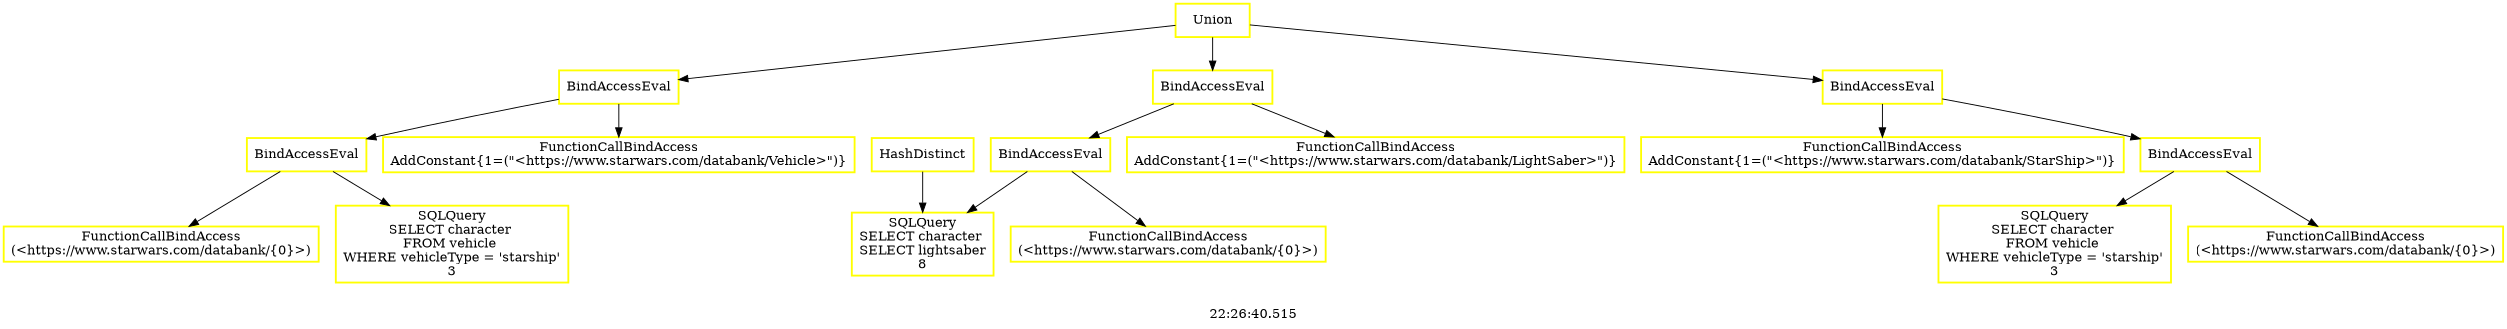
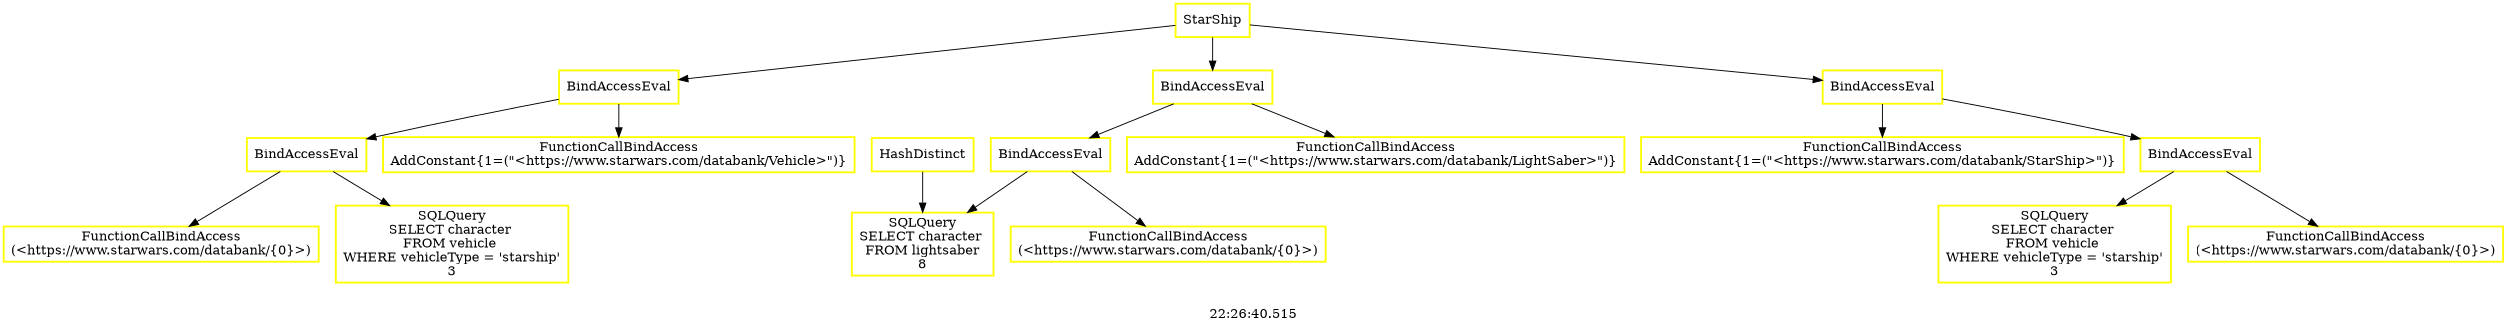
(1213, 20) -> (1213, 20)
(923, 244) -> (923, 244)
